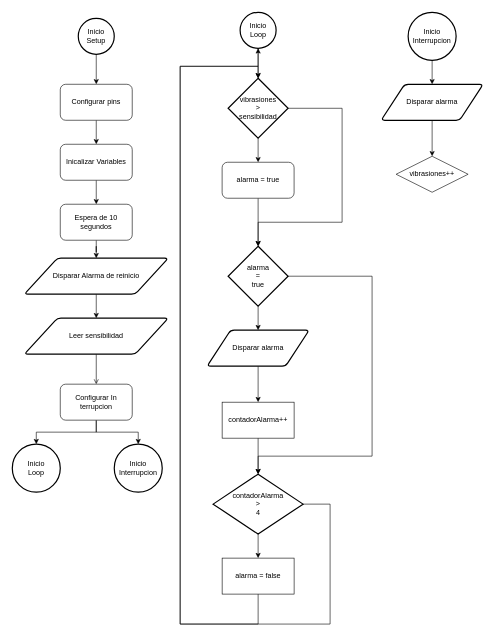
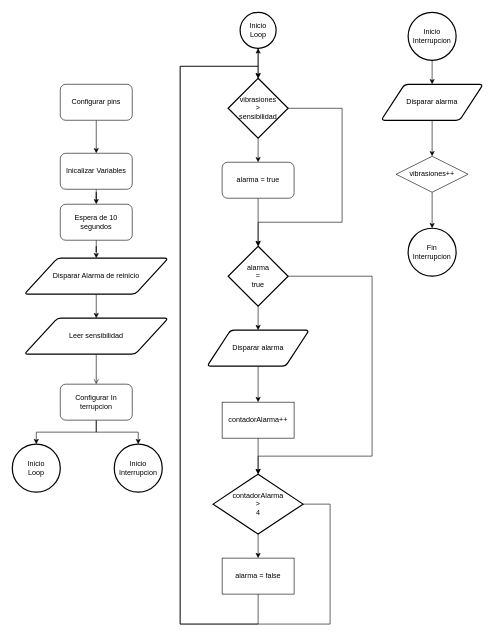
(96, 36) -> none
(96, 78) -> none
(96, 162) -> (96, 171)
none -> (432, 222)
none -> (432, 252)
